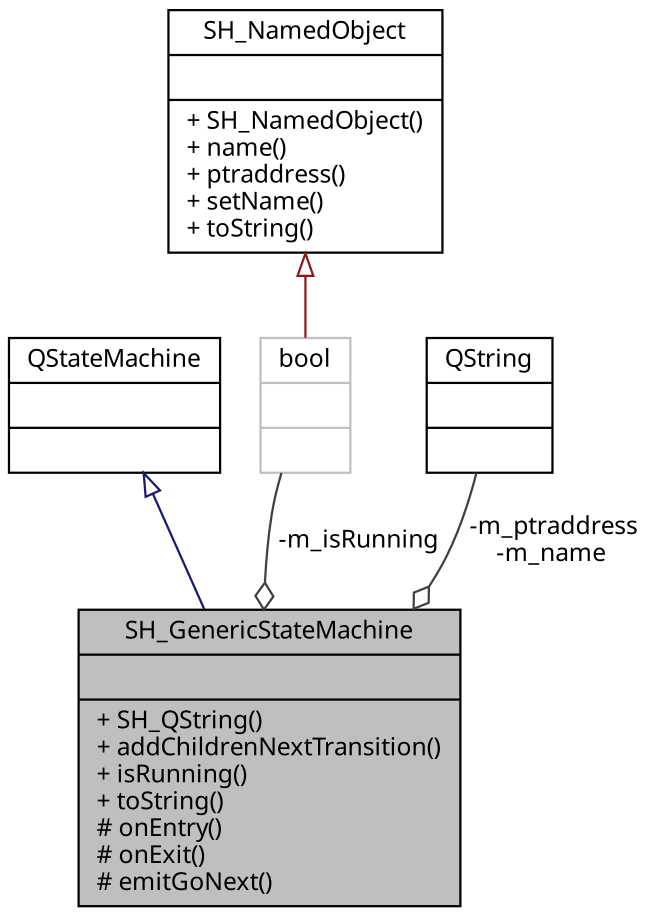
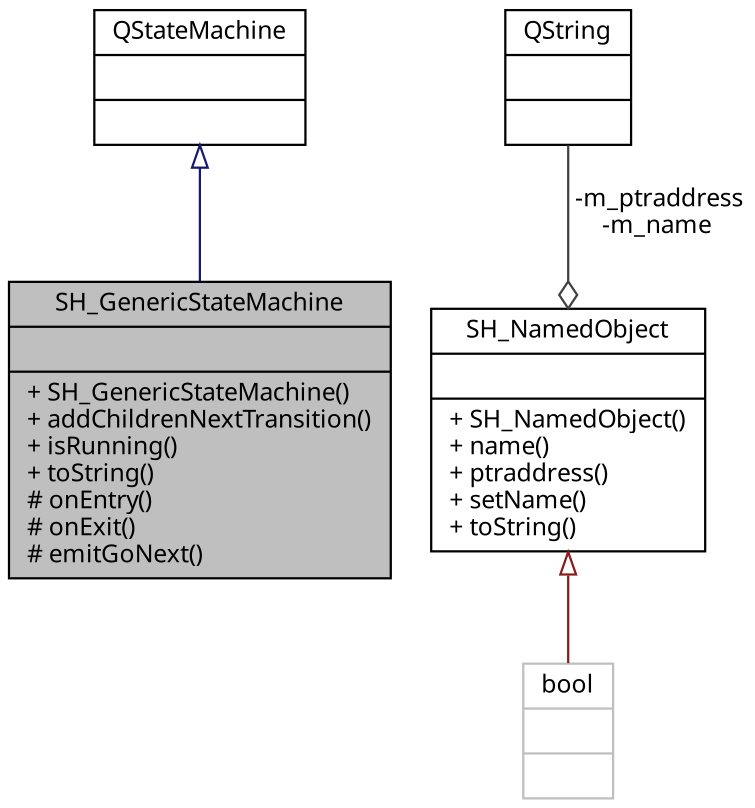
(270, 527) -> none
(458, 531) -> (568, 213)
(180, 721) -> (189, 393)
